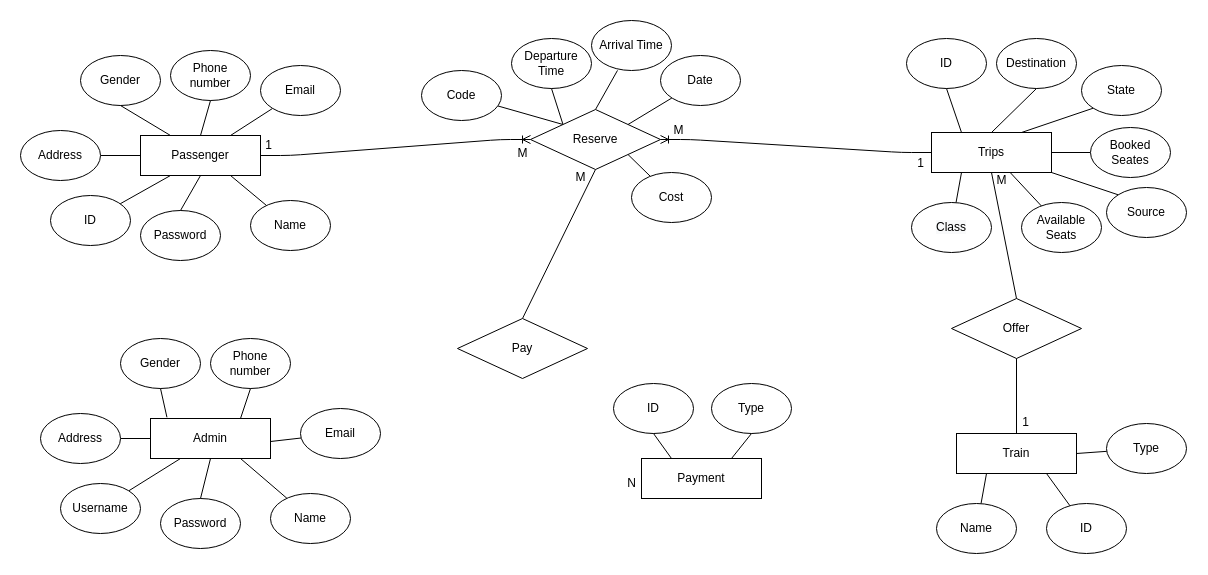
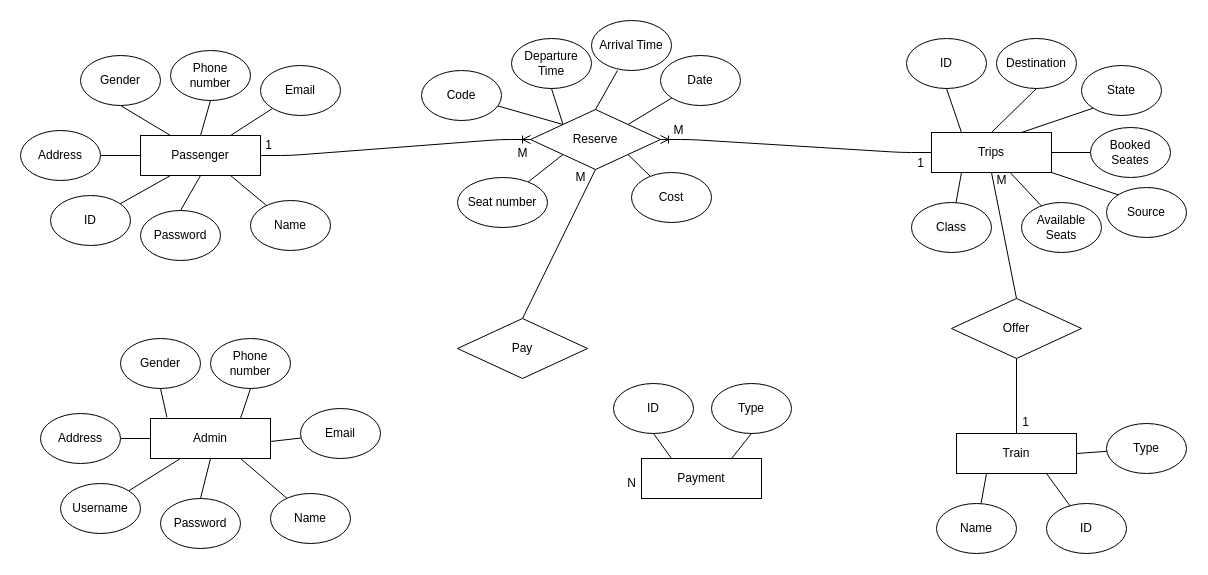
none -> (546, 168)
none -> (503, 203)
